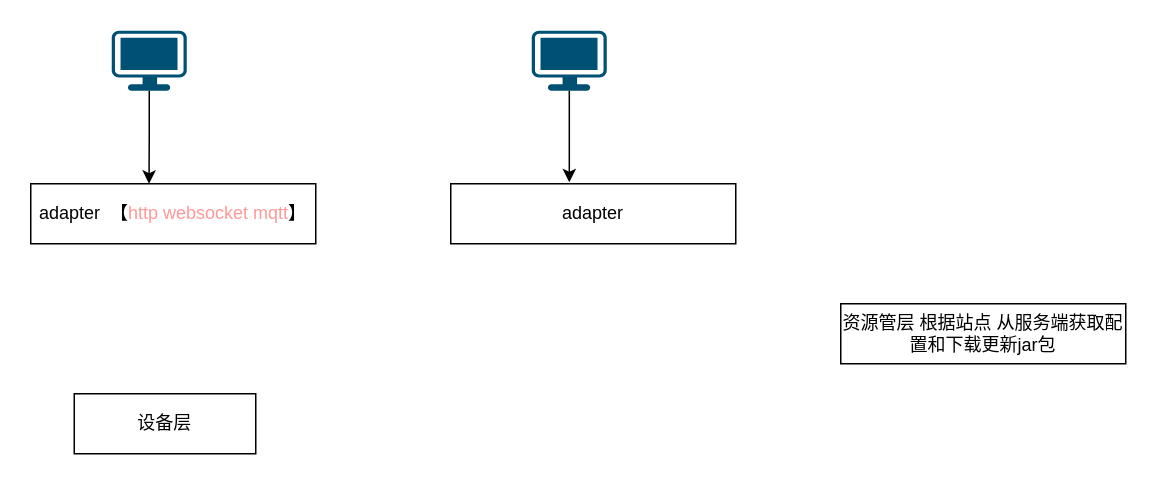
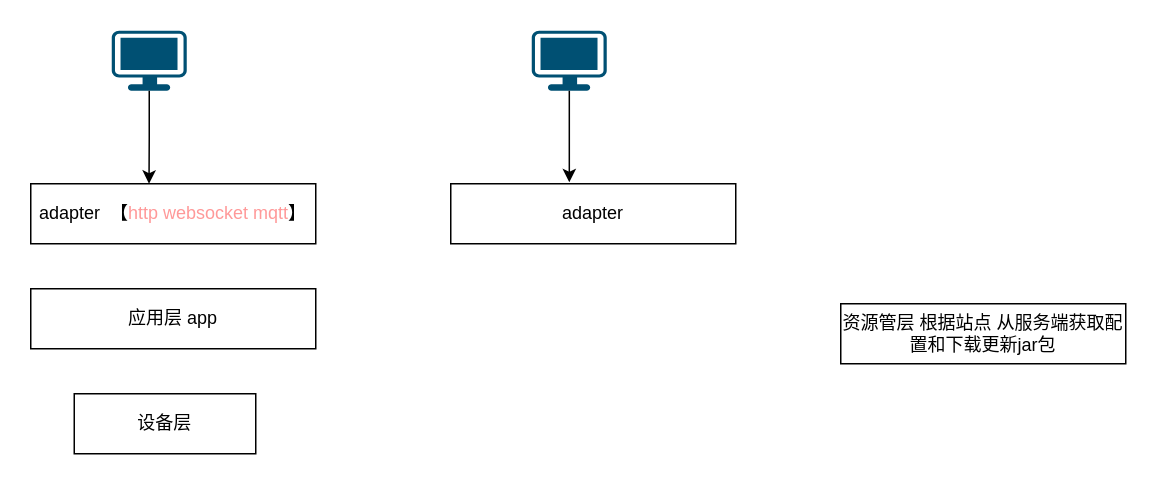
none -> (173, 319)
